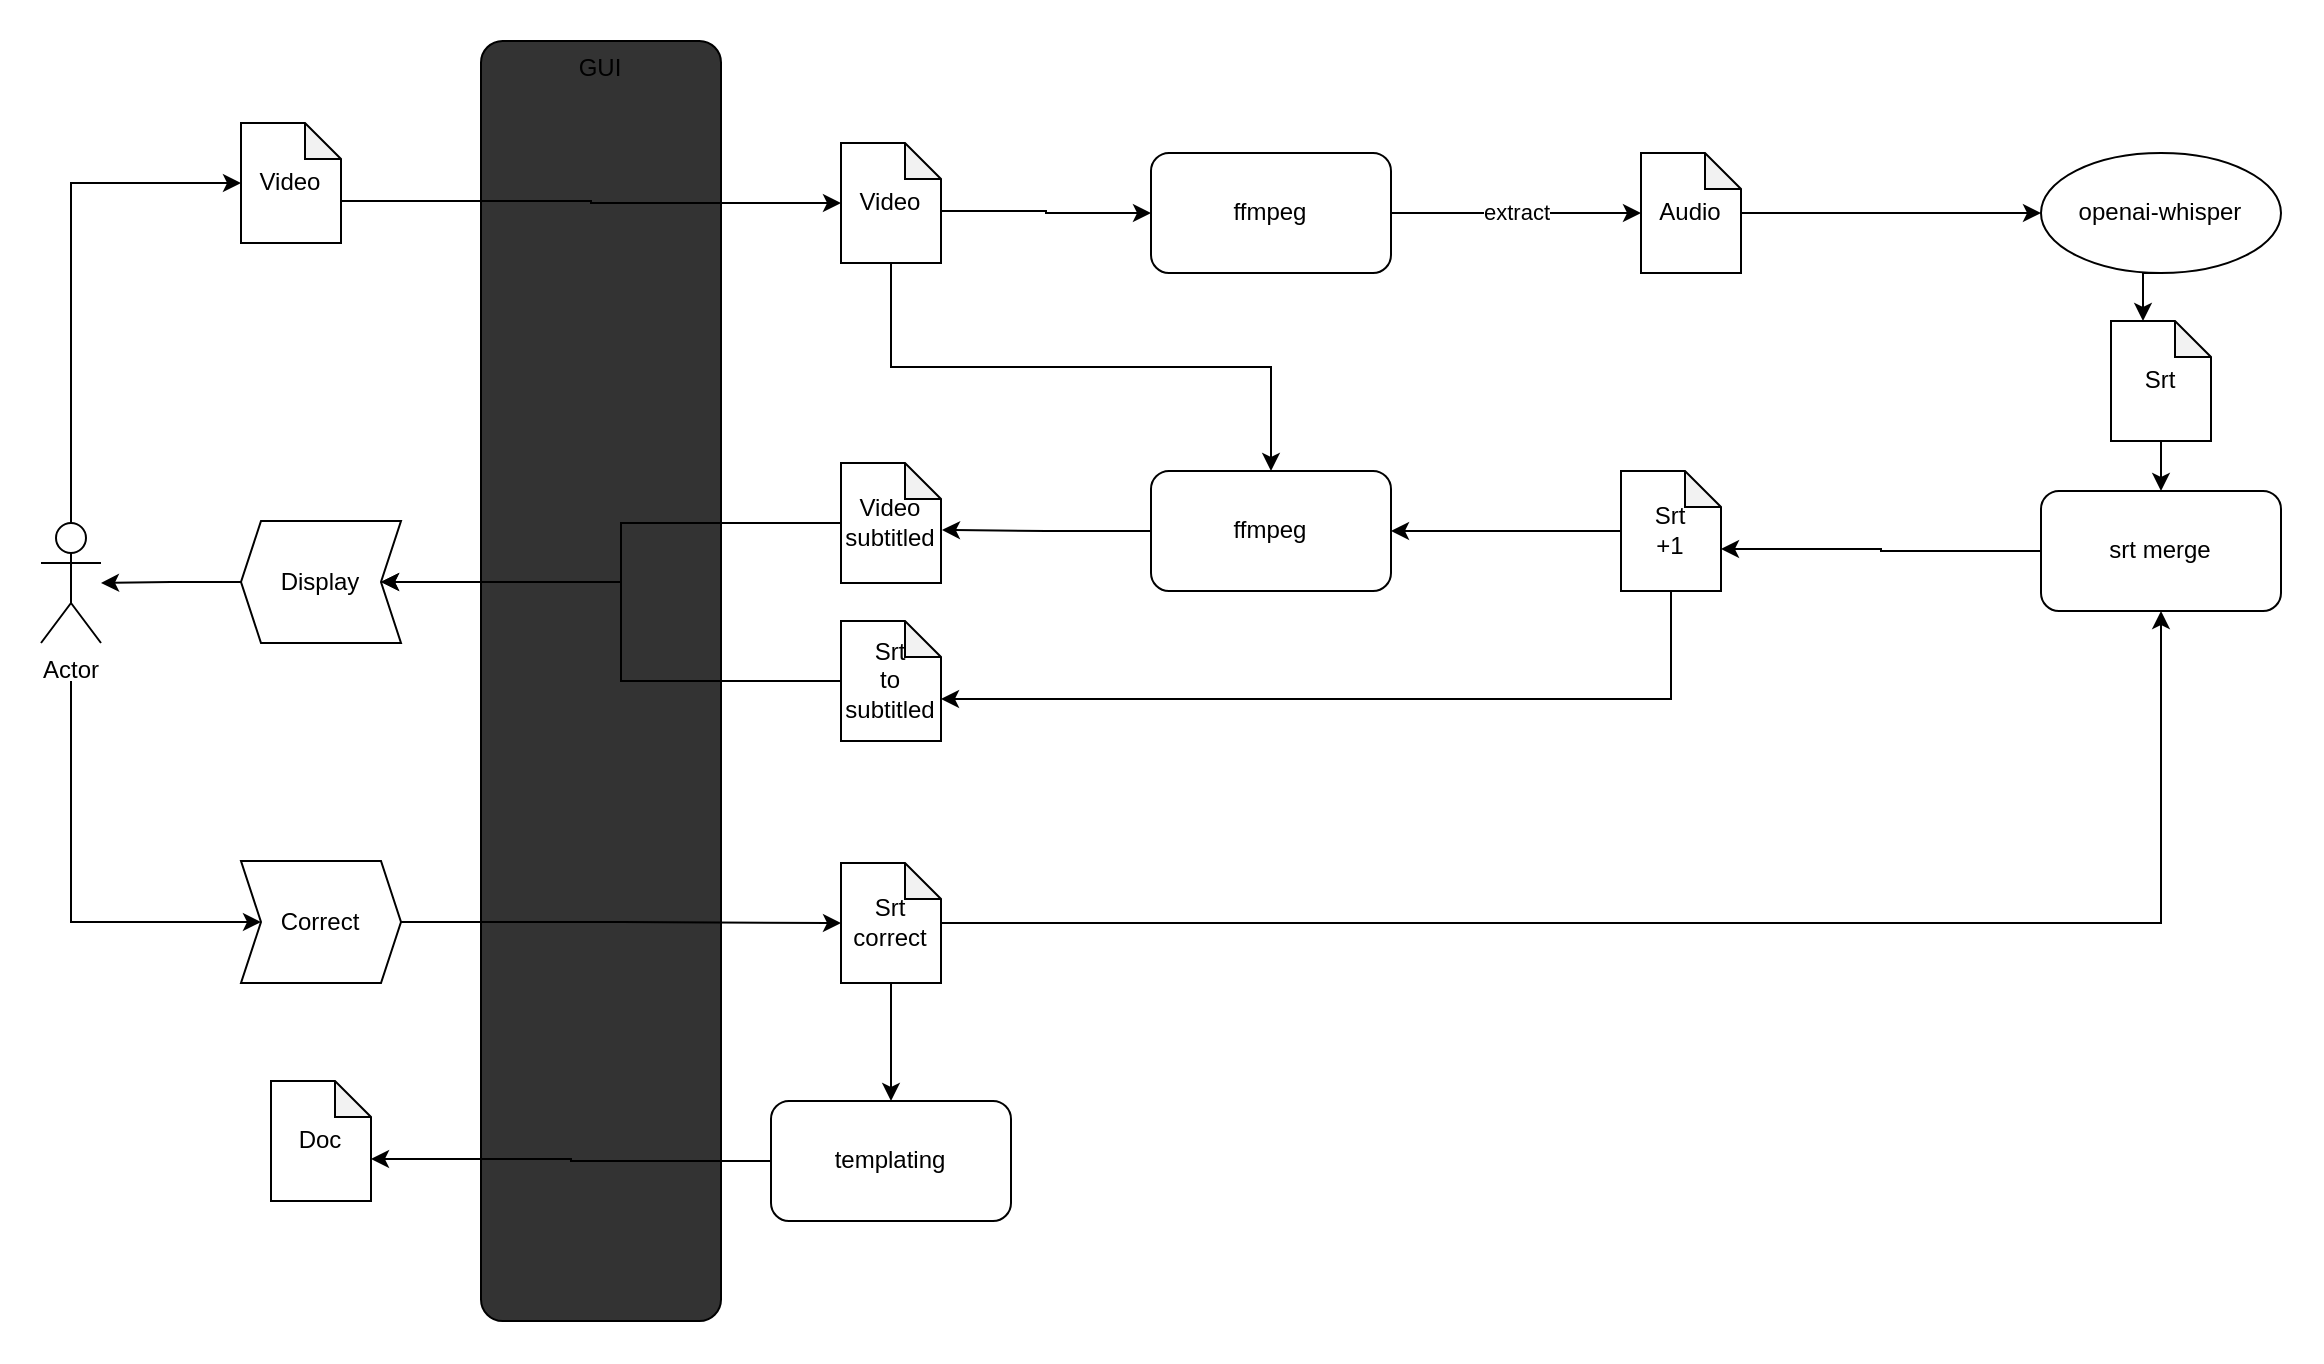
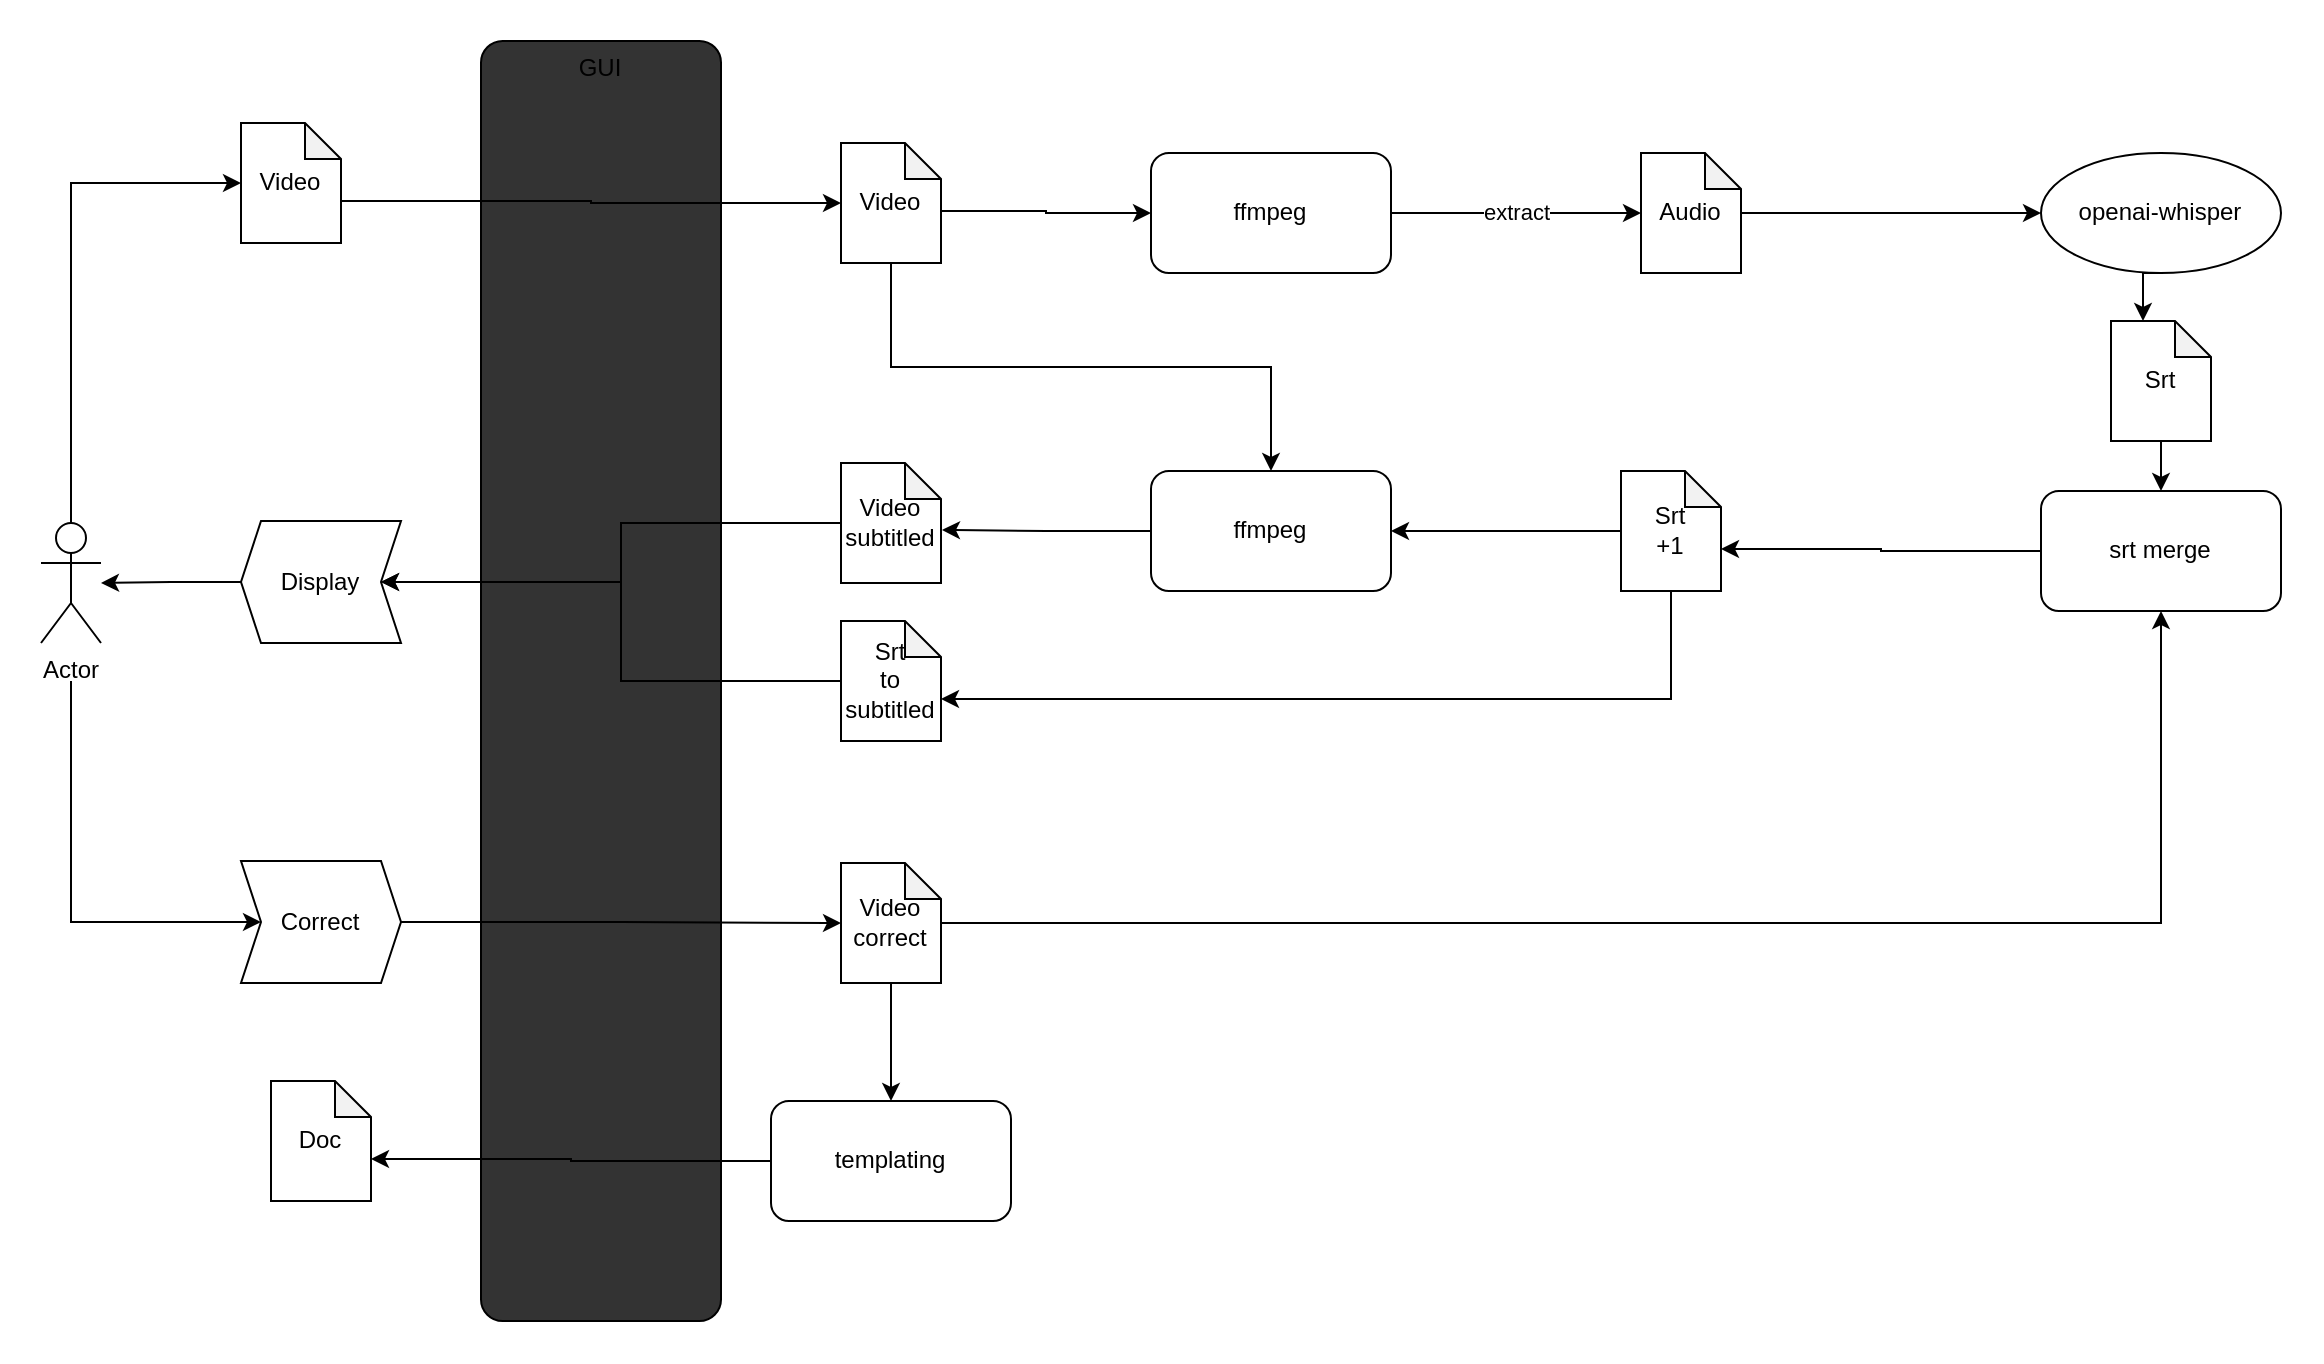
(891, 923) -> (891, 923)
